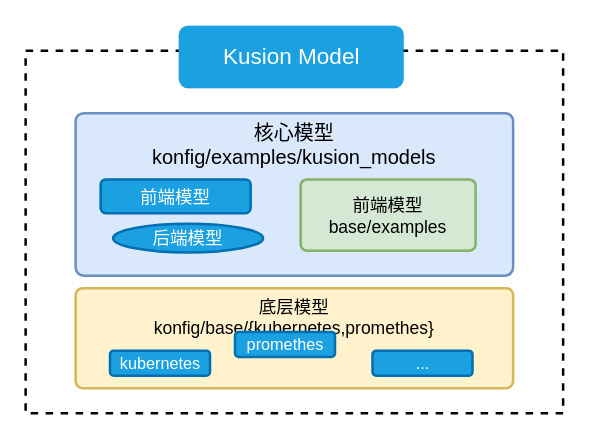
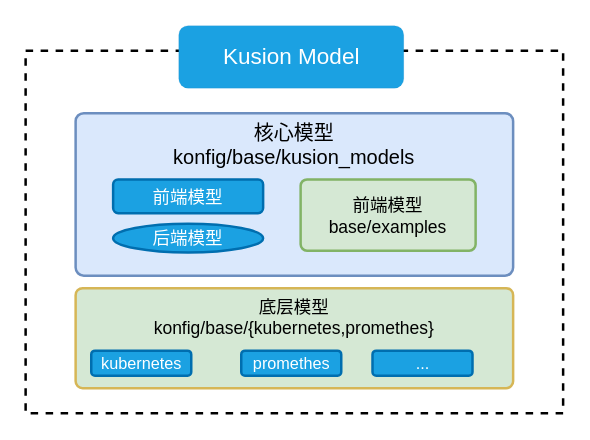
(294, 146) -> (294, 146)
(176, 196) -> (188, 196)
(294, 338) -> (294, 338)
(285, 344) -> (291, 363)
(160, 363) -> (141, 363)
